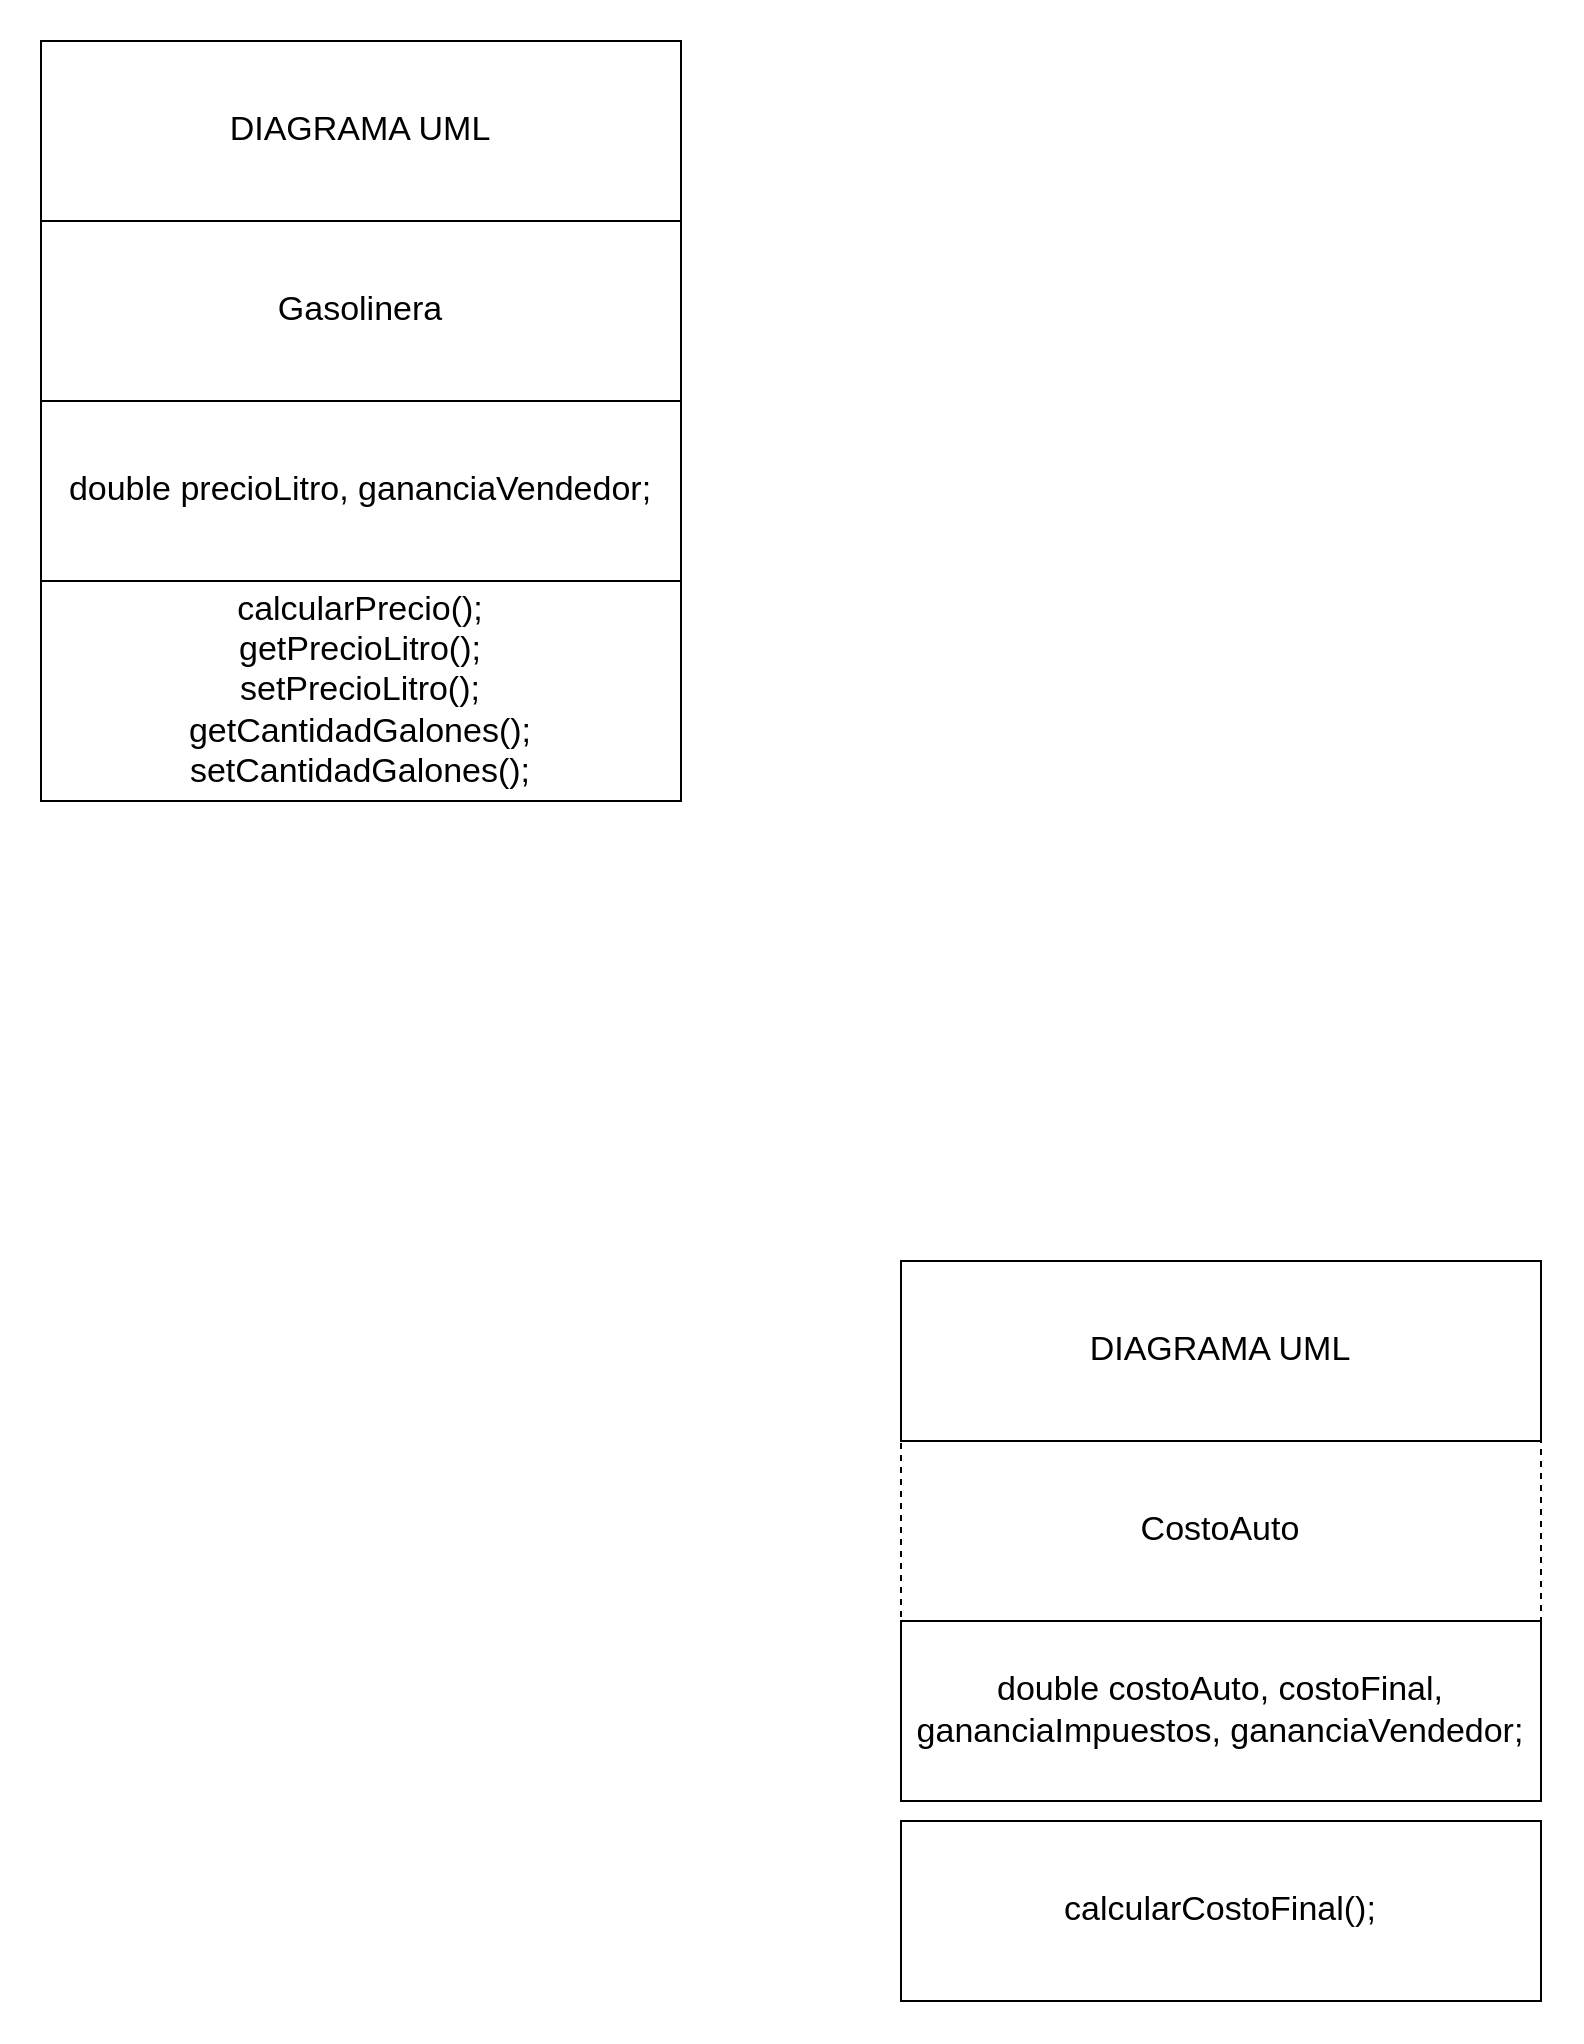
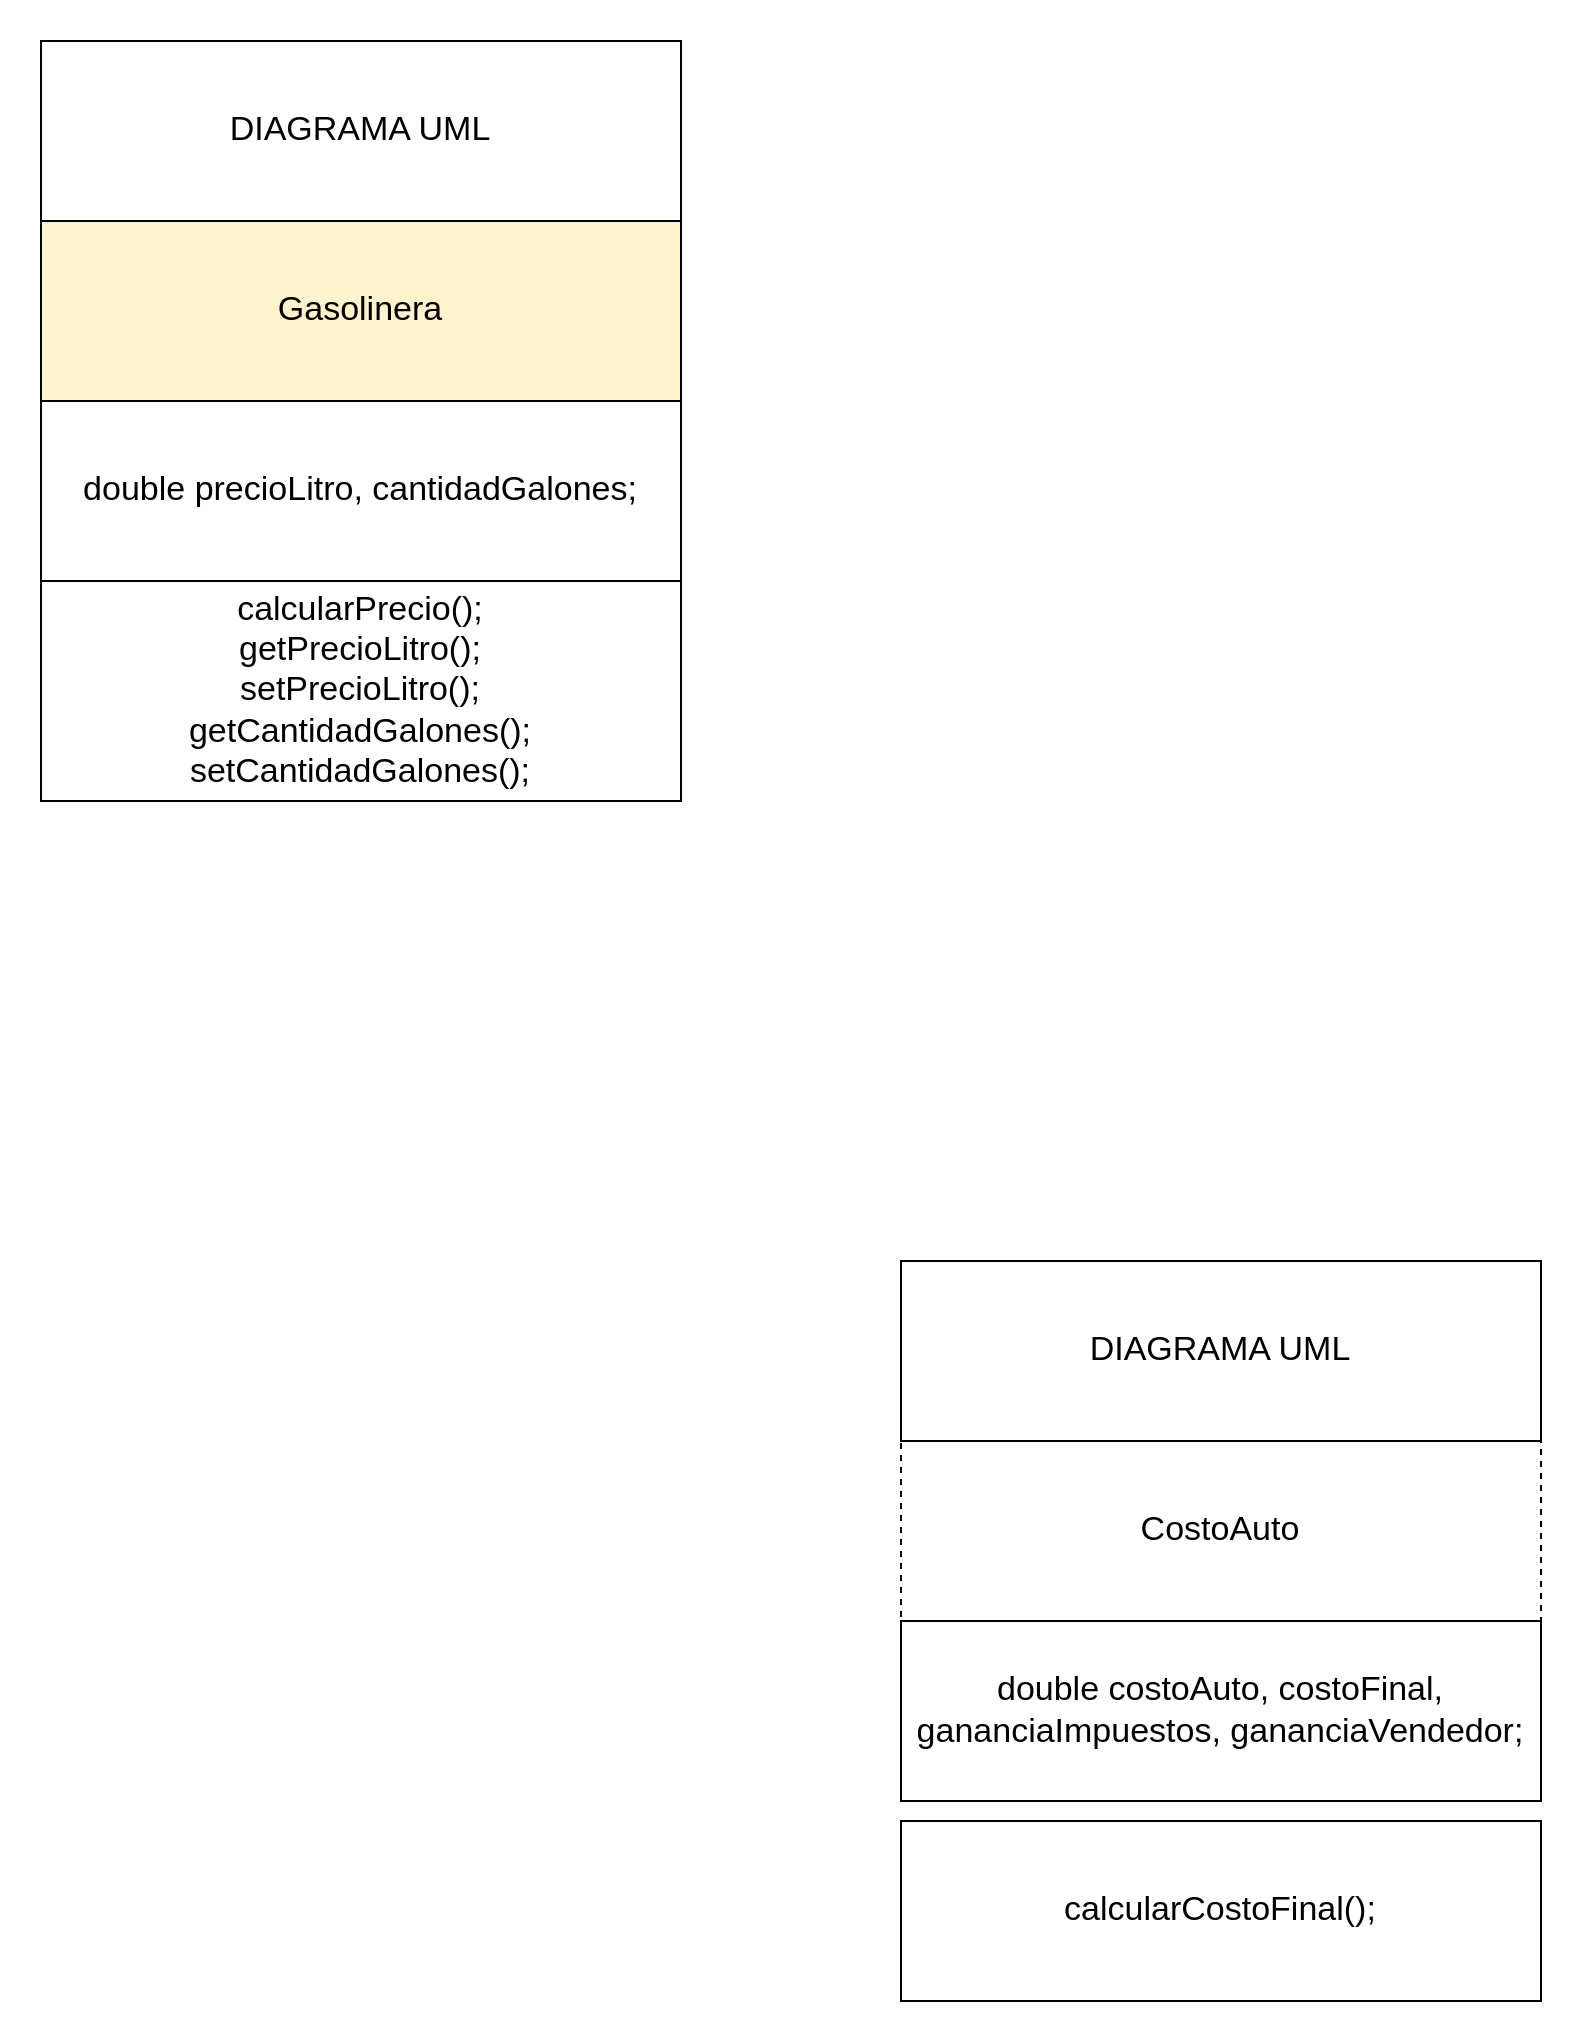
(361, 311) -> (361, 311)
(361, 491) -> (361, 491)
